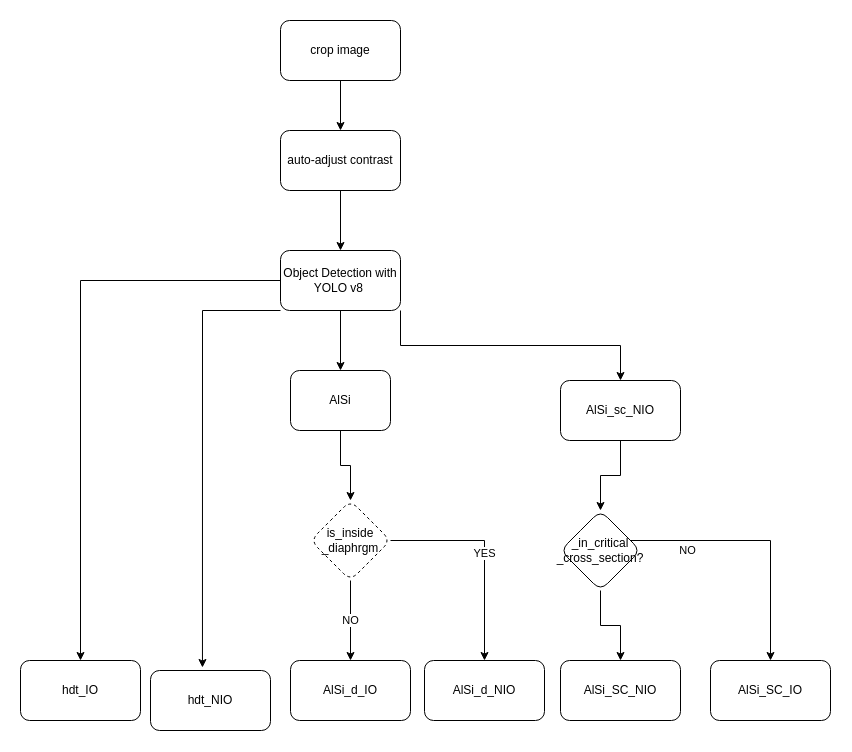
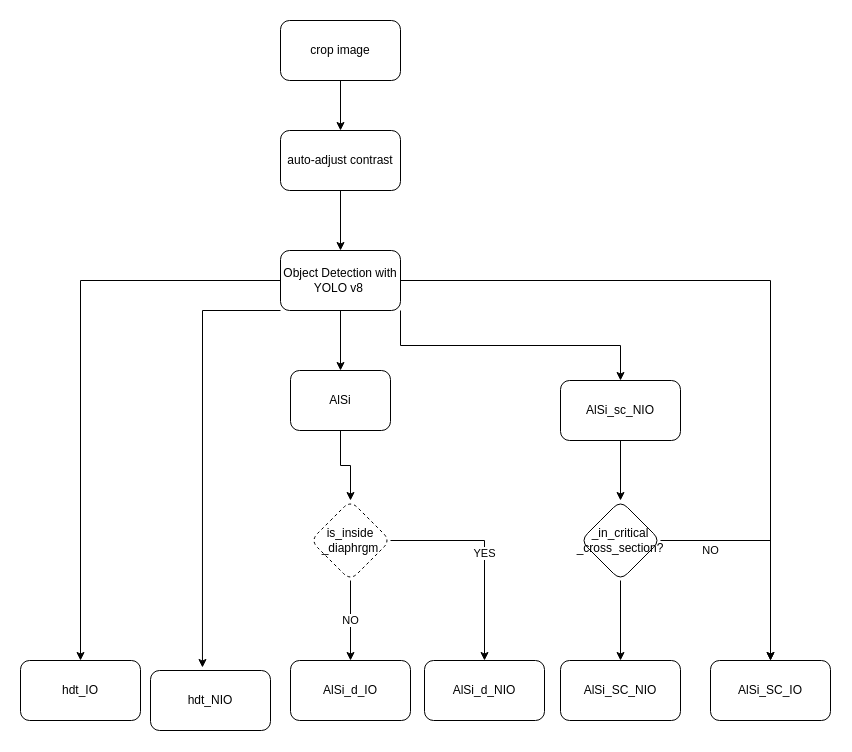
none -> (714, 281)
(601, 551) -> (621, 541)
